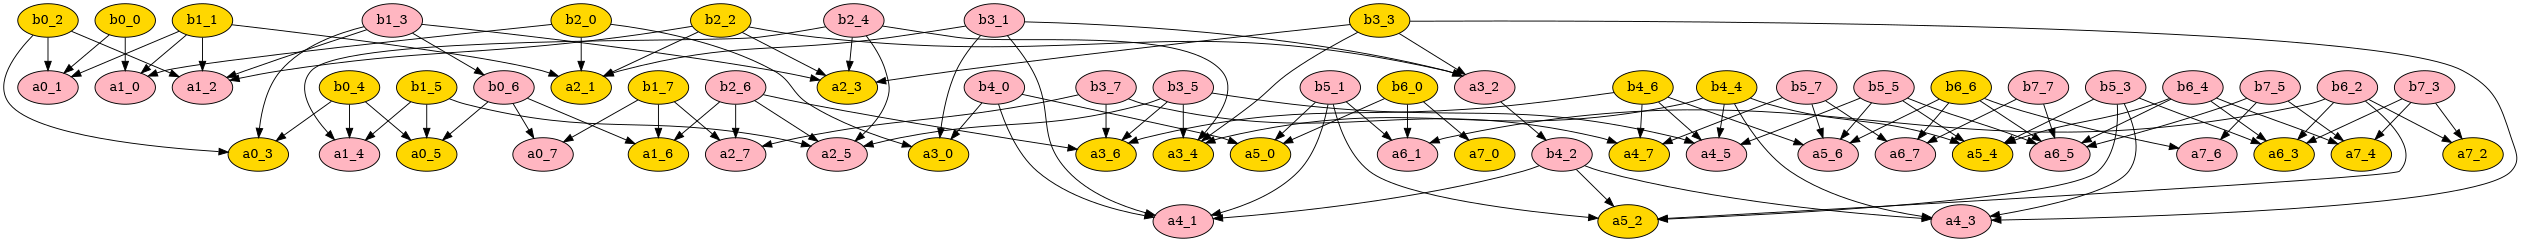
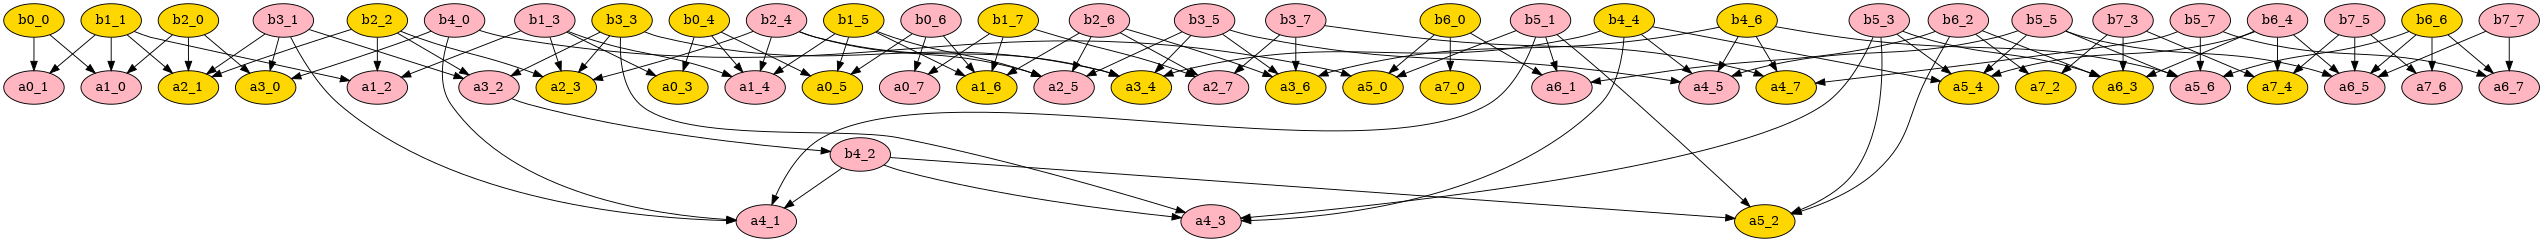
(48, 20) -> none
(460, 61) -> (645, 53)
none -> (934, 61)
